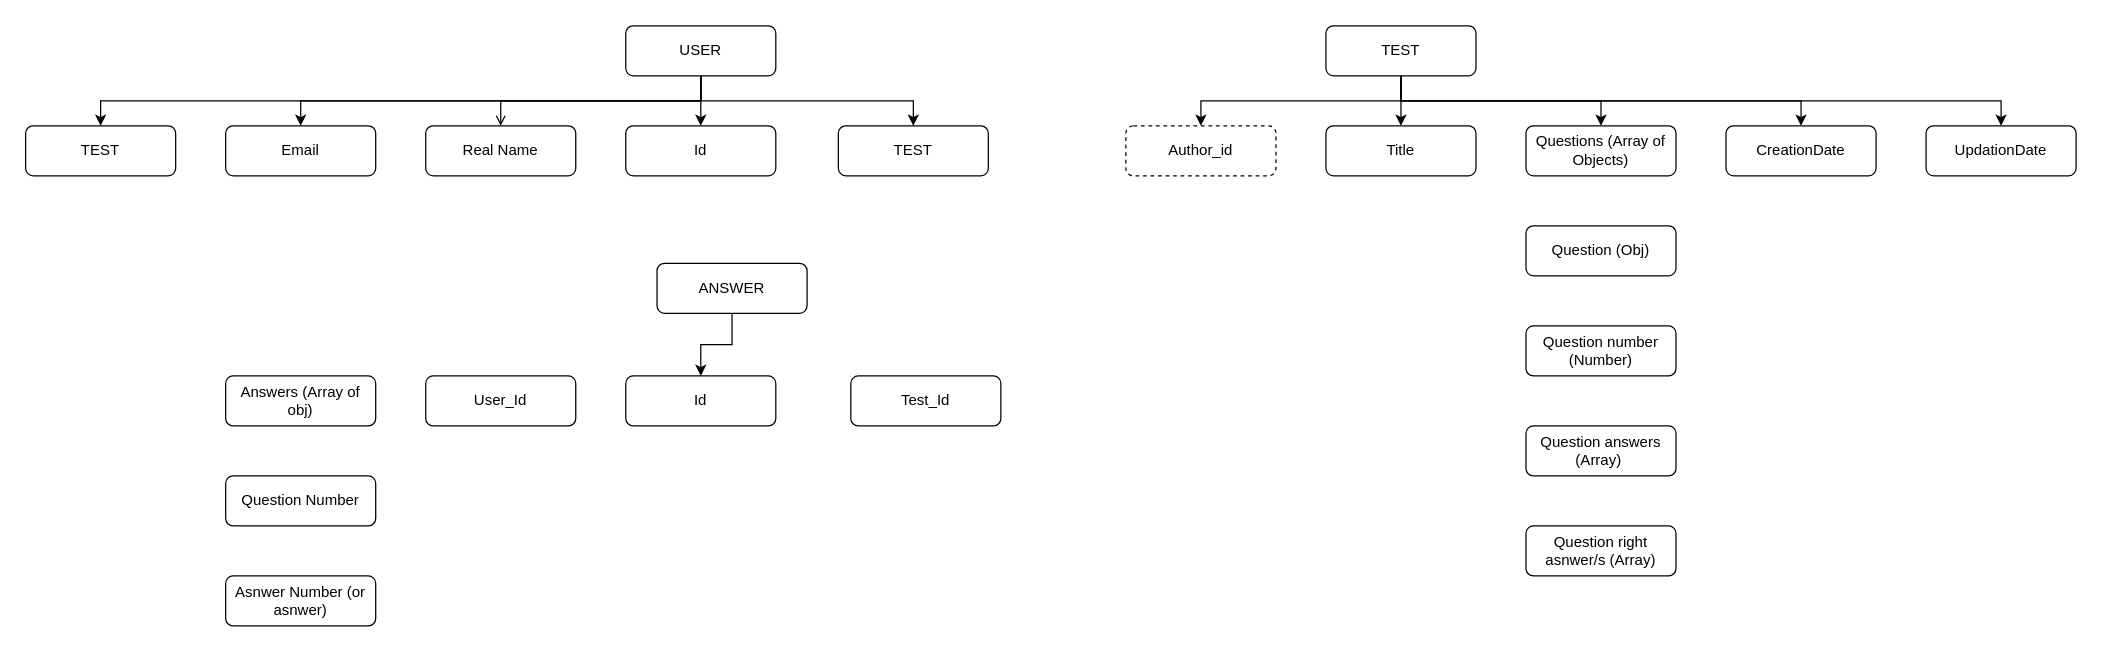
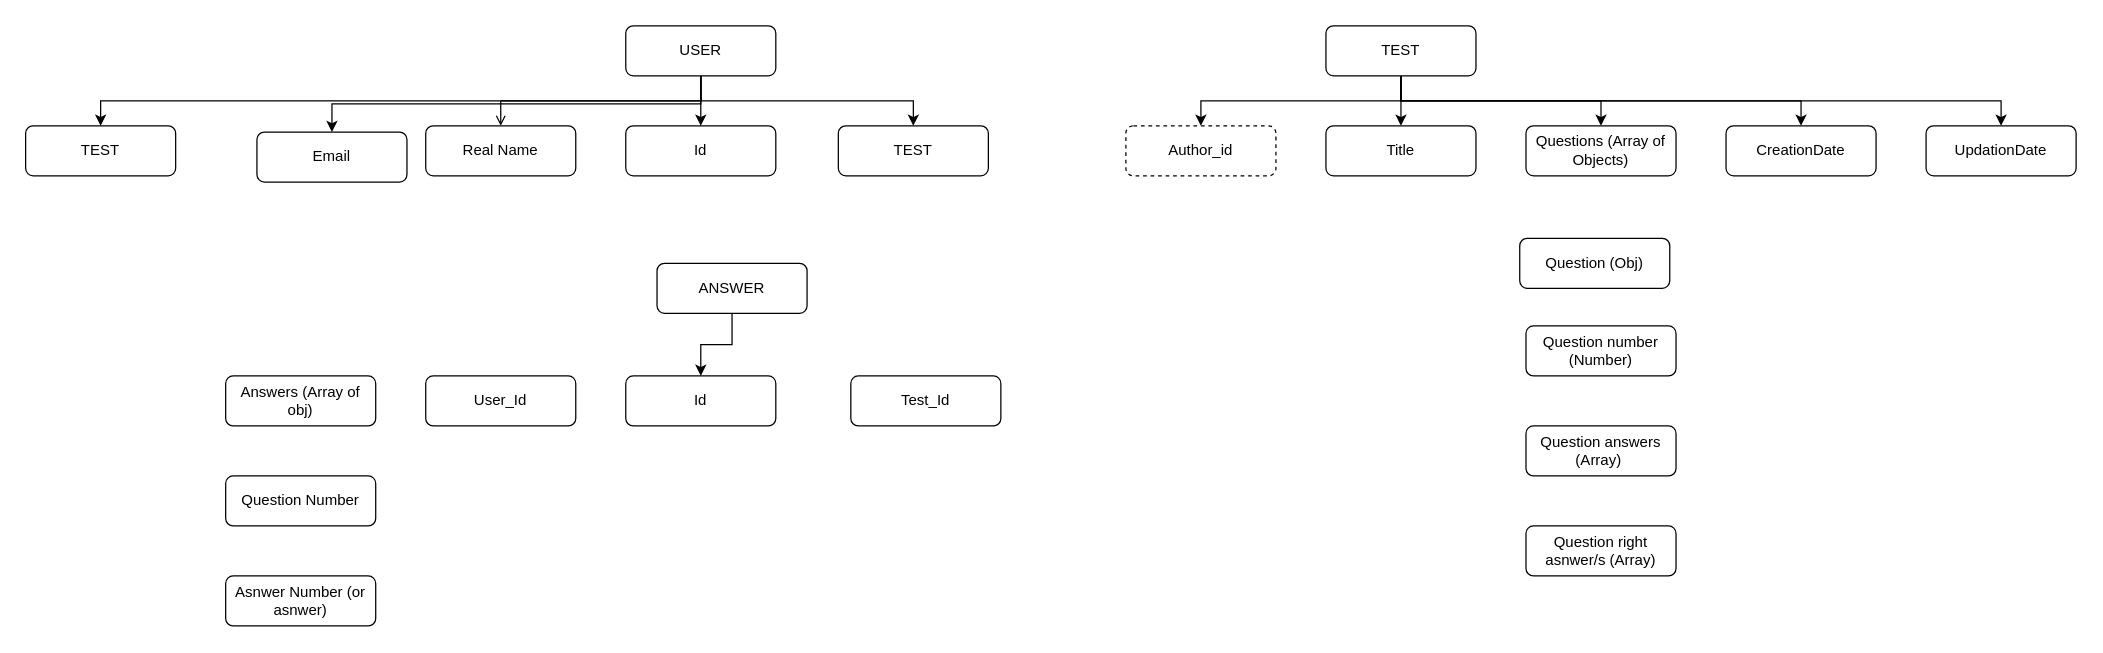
(301, 151) -> (332, 157)
(1601, 251) -> (1594, 263)
